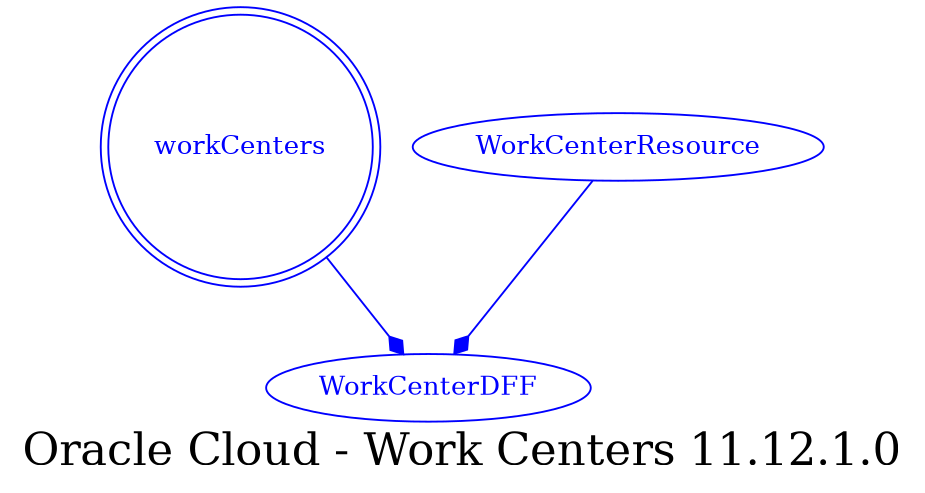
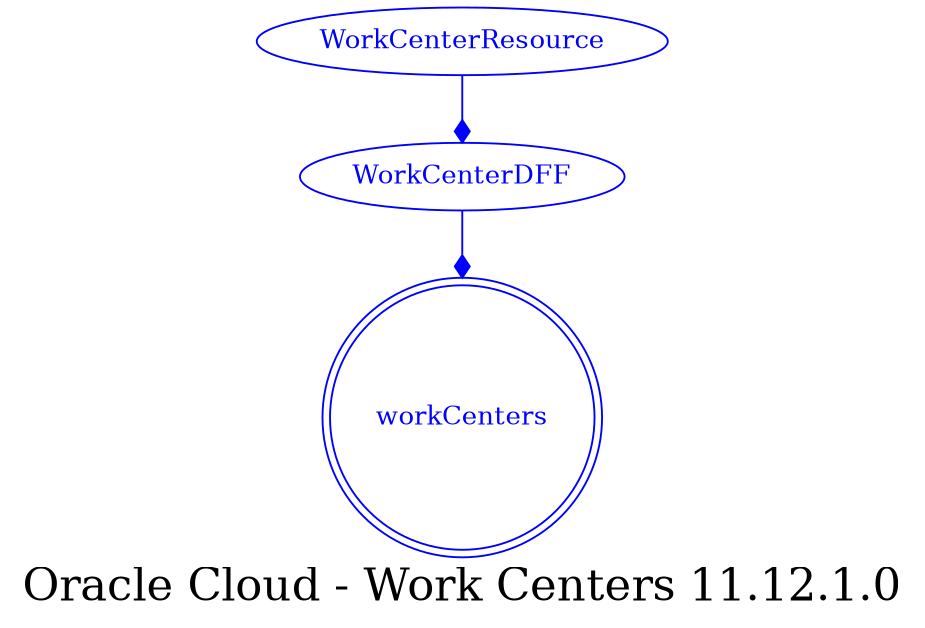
(358, 297) -> (462, 233)
